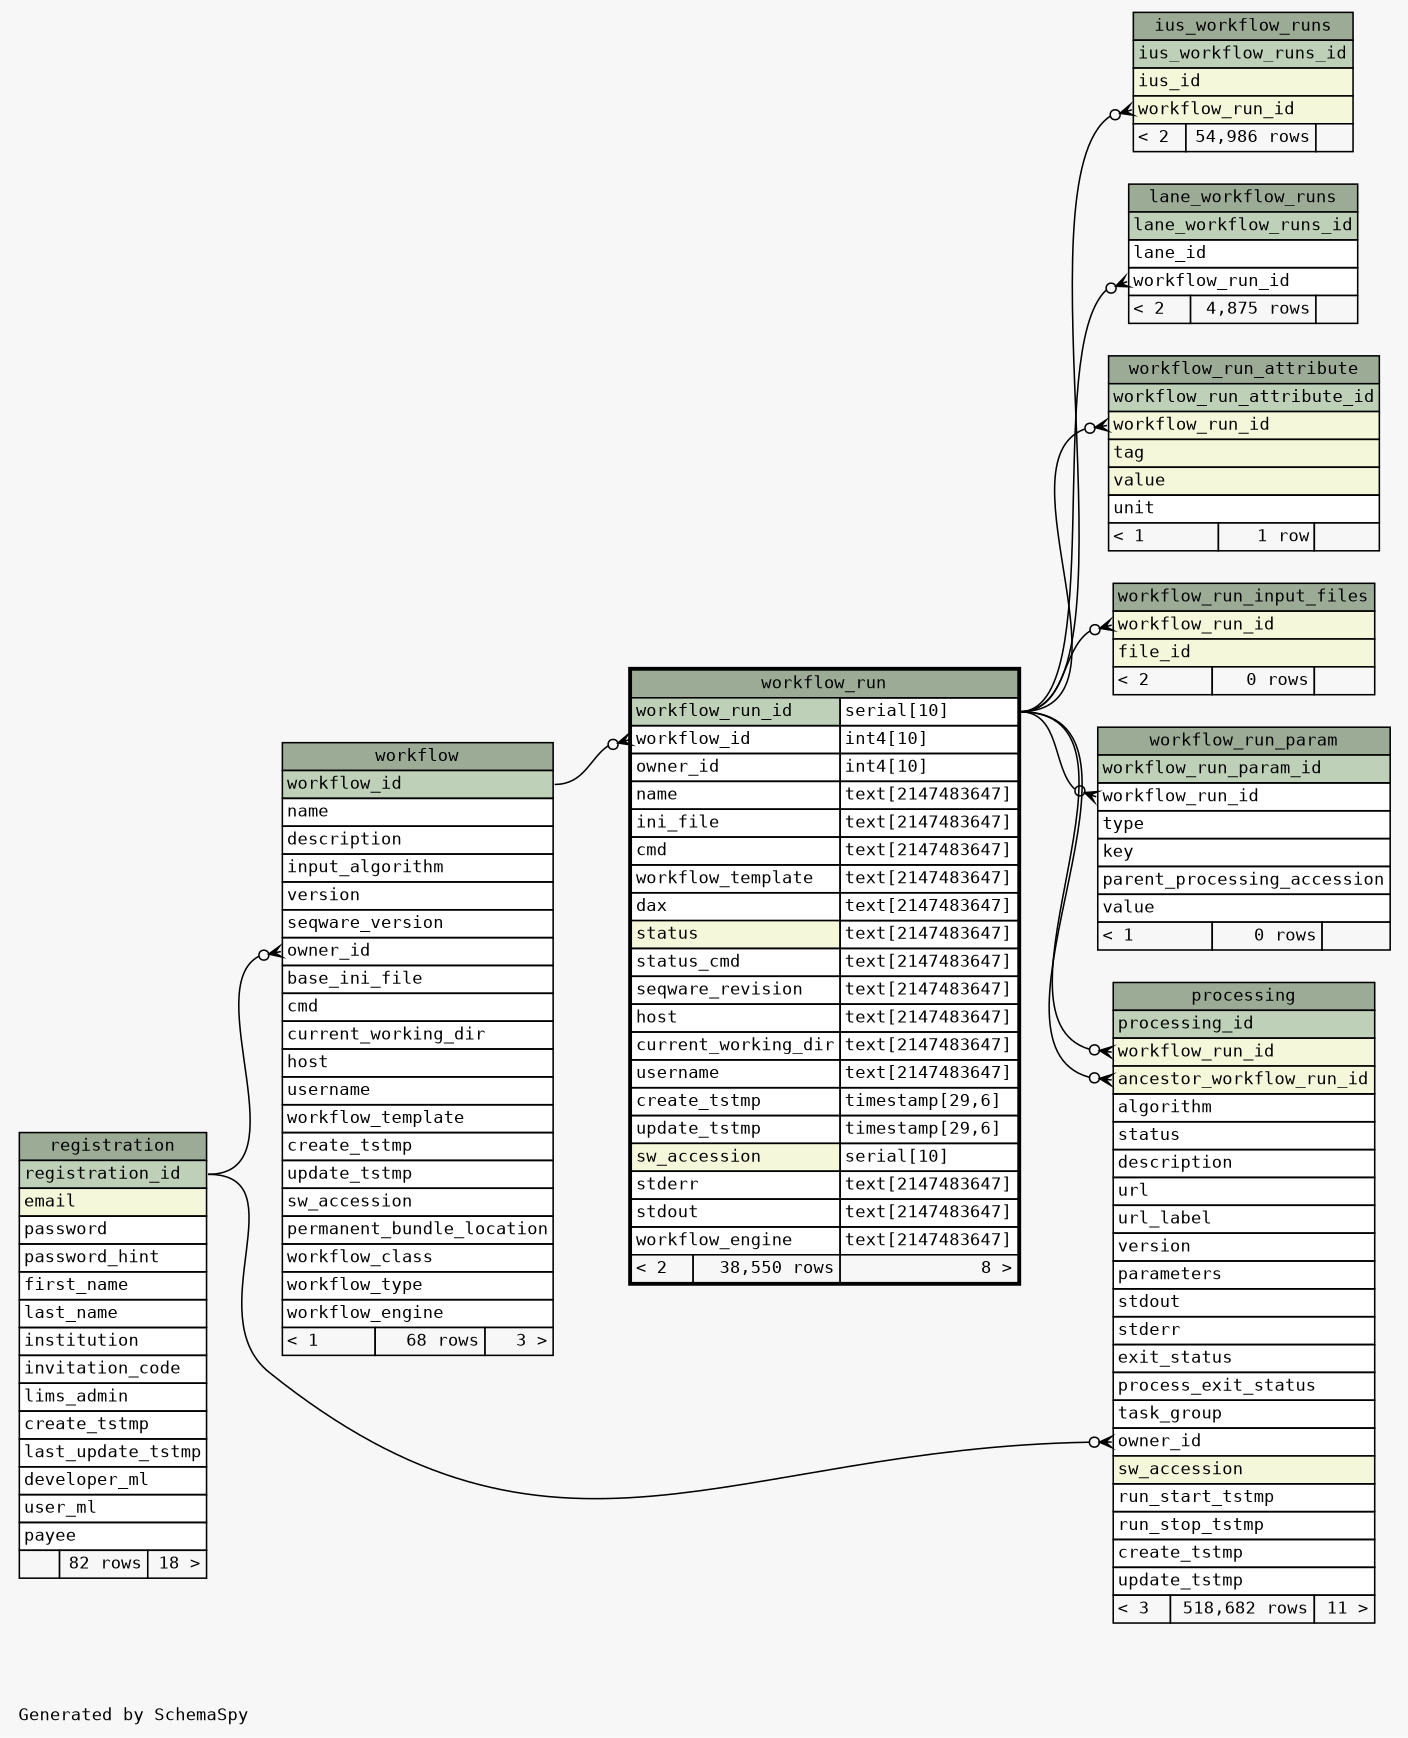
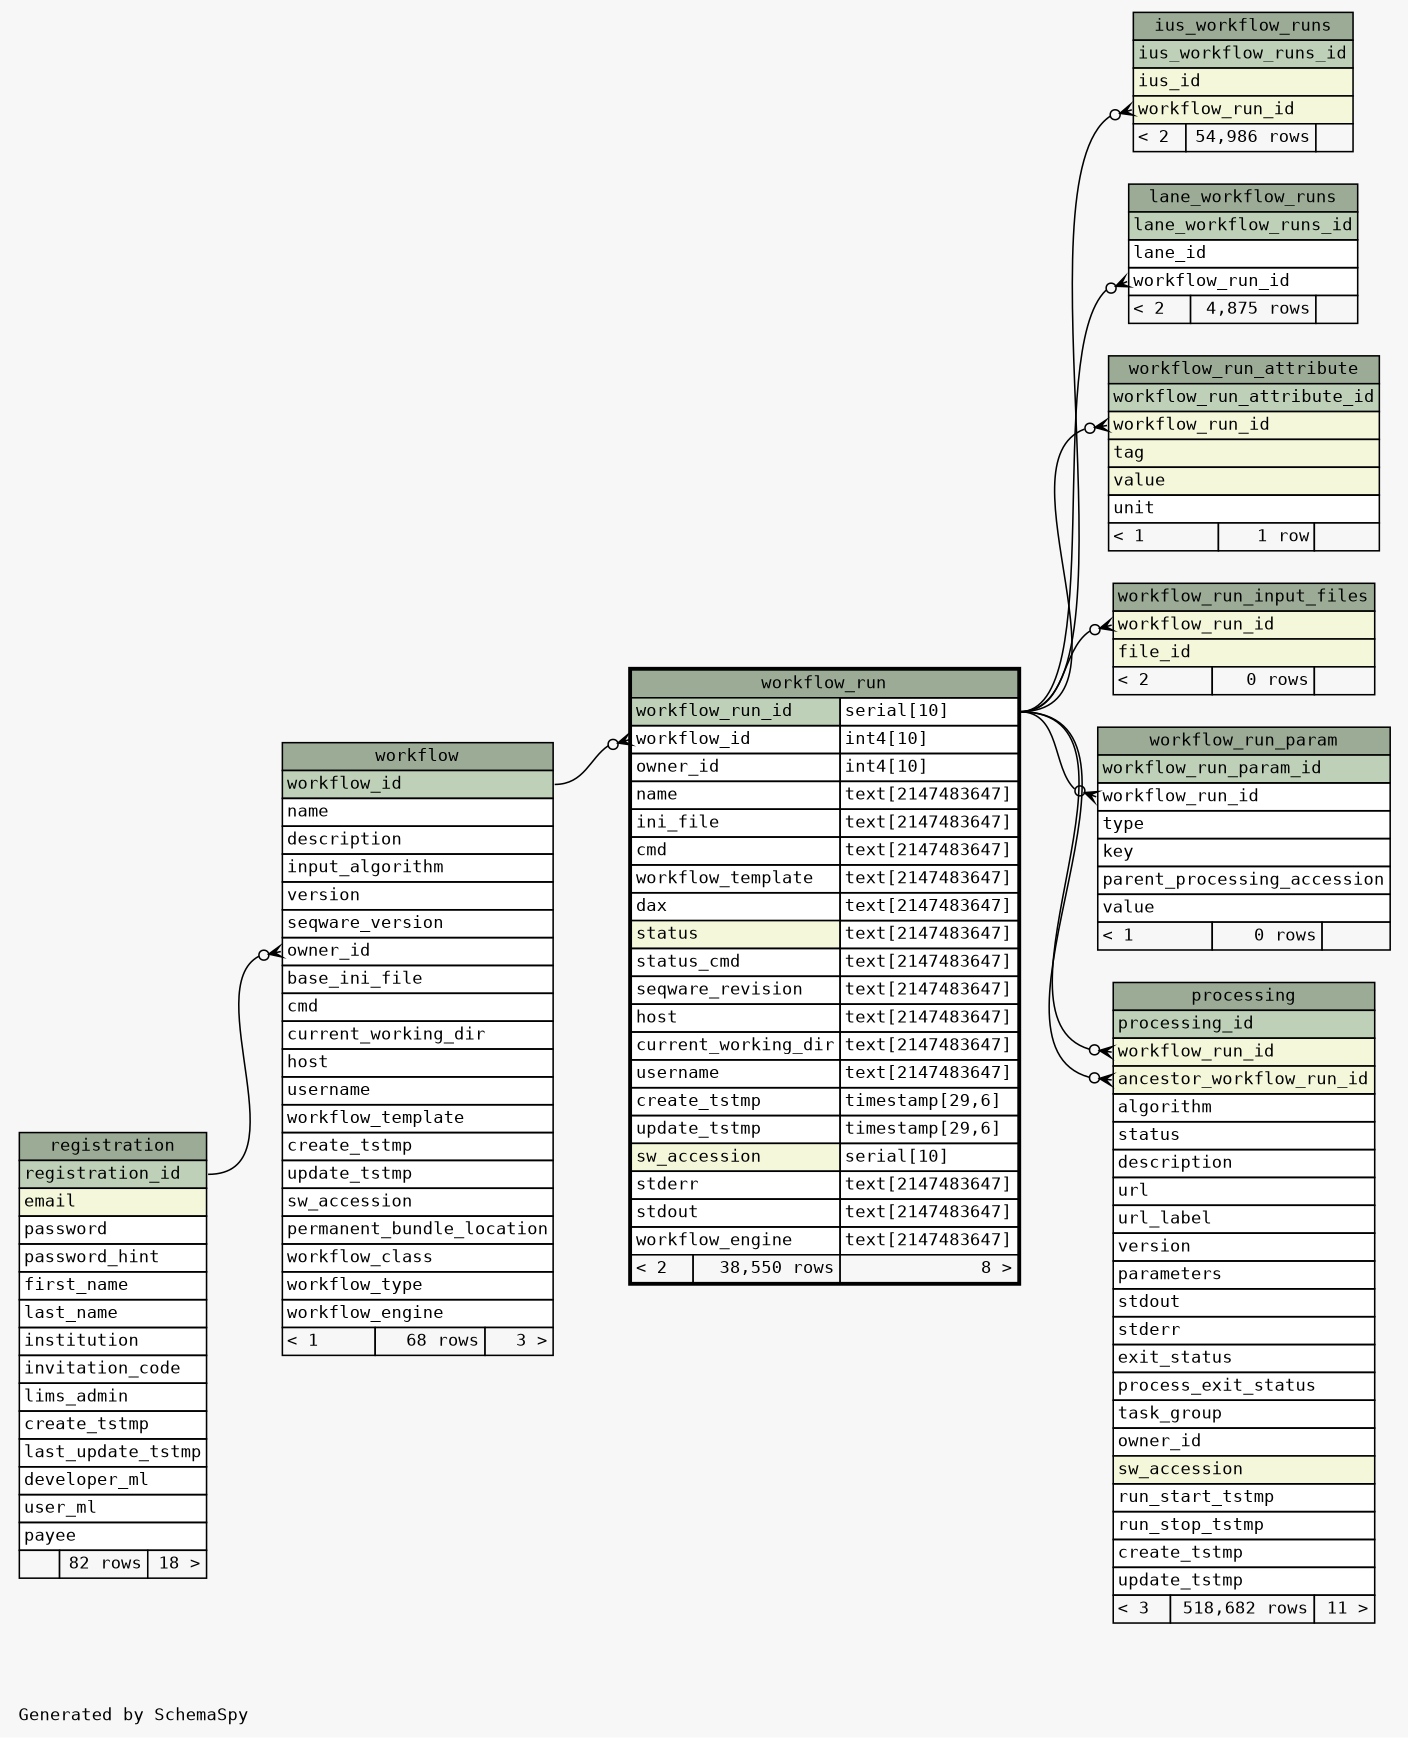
(551, 1496) -> none
